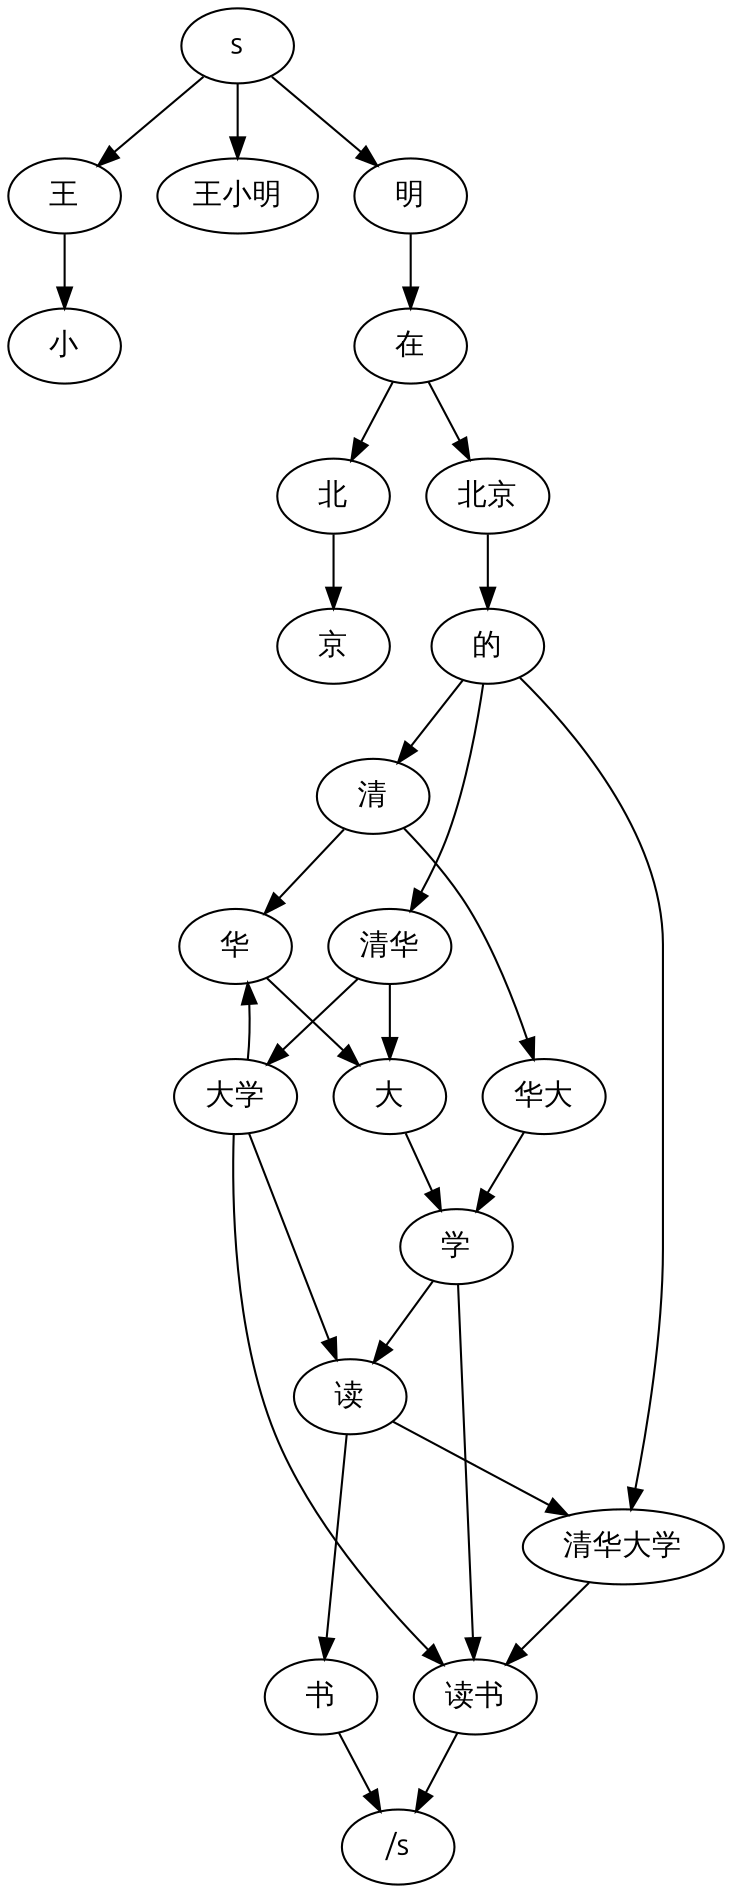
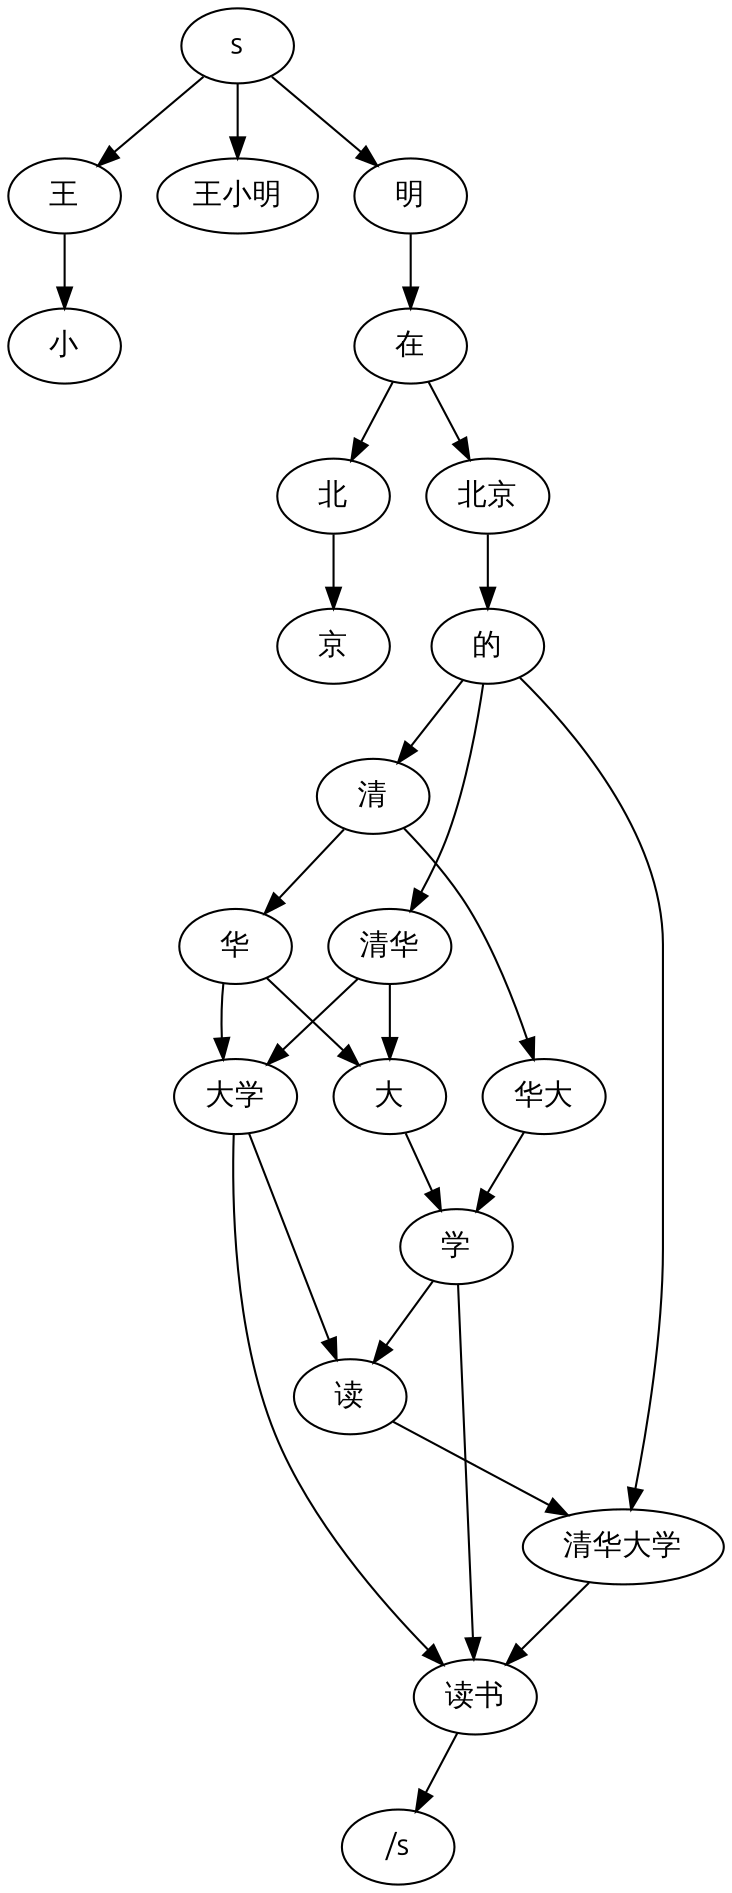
(250, 1032) -> (222, 1011)
(321, 1697) -> none
